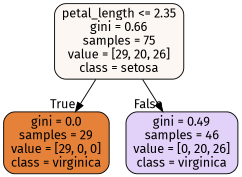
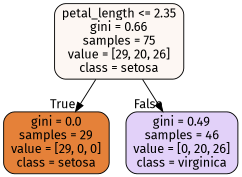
(56, 143) -> (56, 143)
